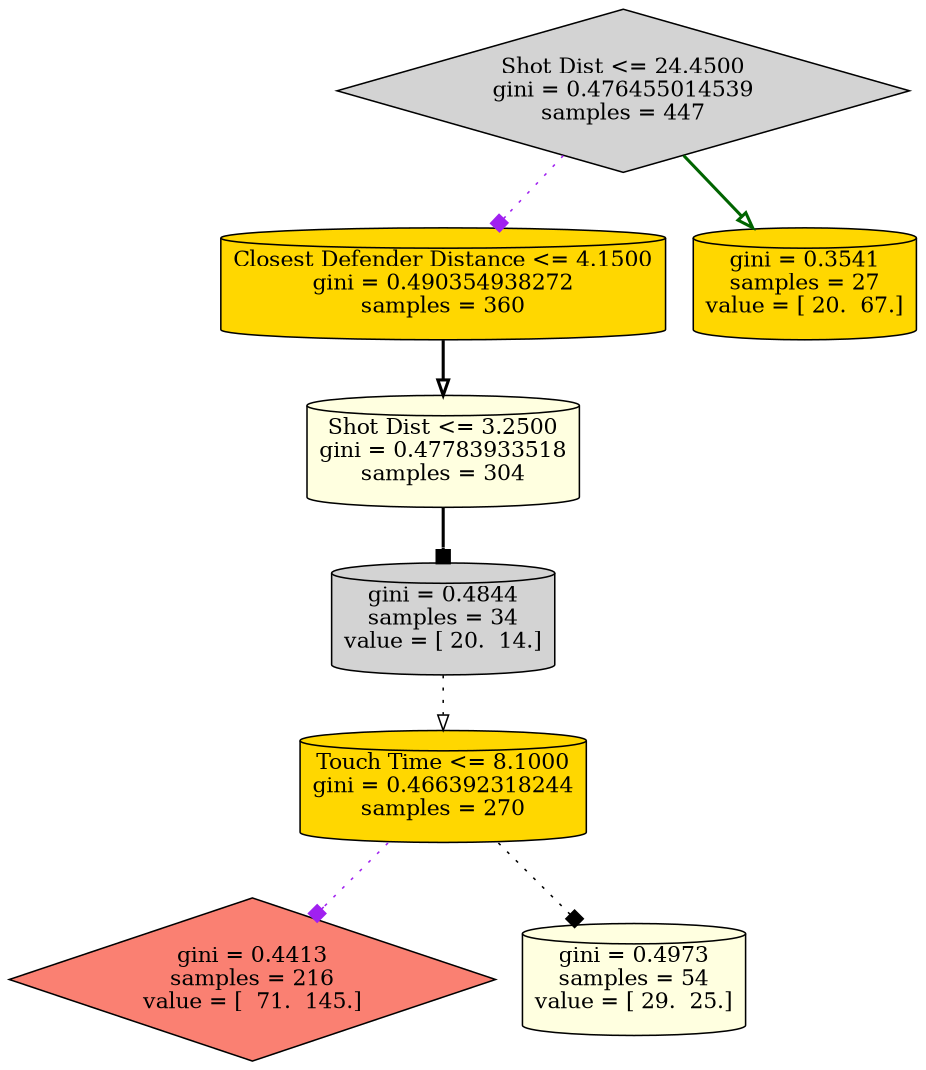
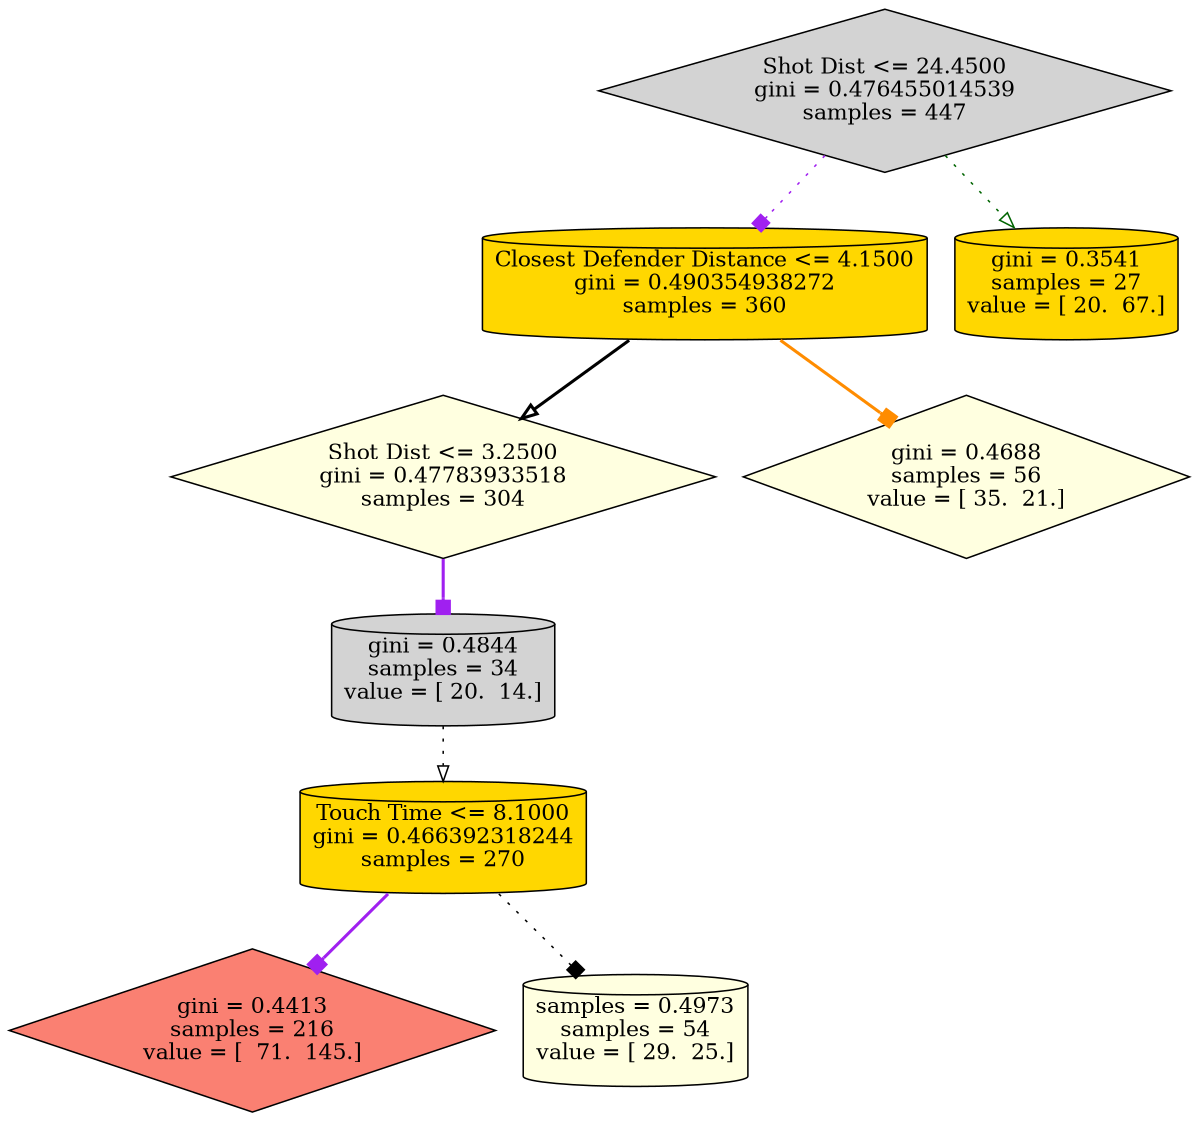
(713, 186) -> (974, 186)
(443, 451) -> (443, 477)
none -> (966, 477)
(443, 527) -> (443, 578)
(356, 875) -> (356, 926)
(634, 980) -> (636, 1030)
